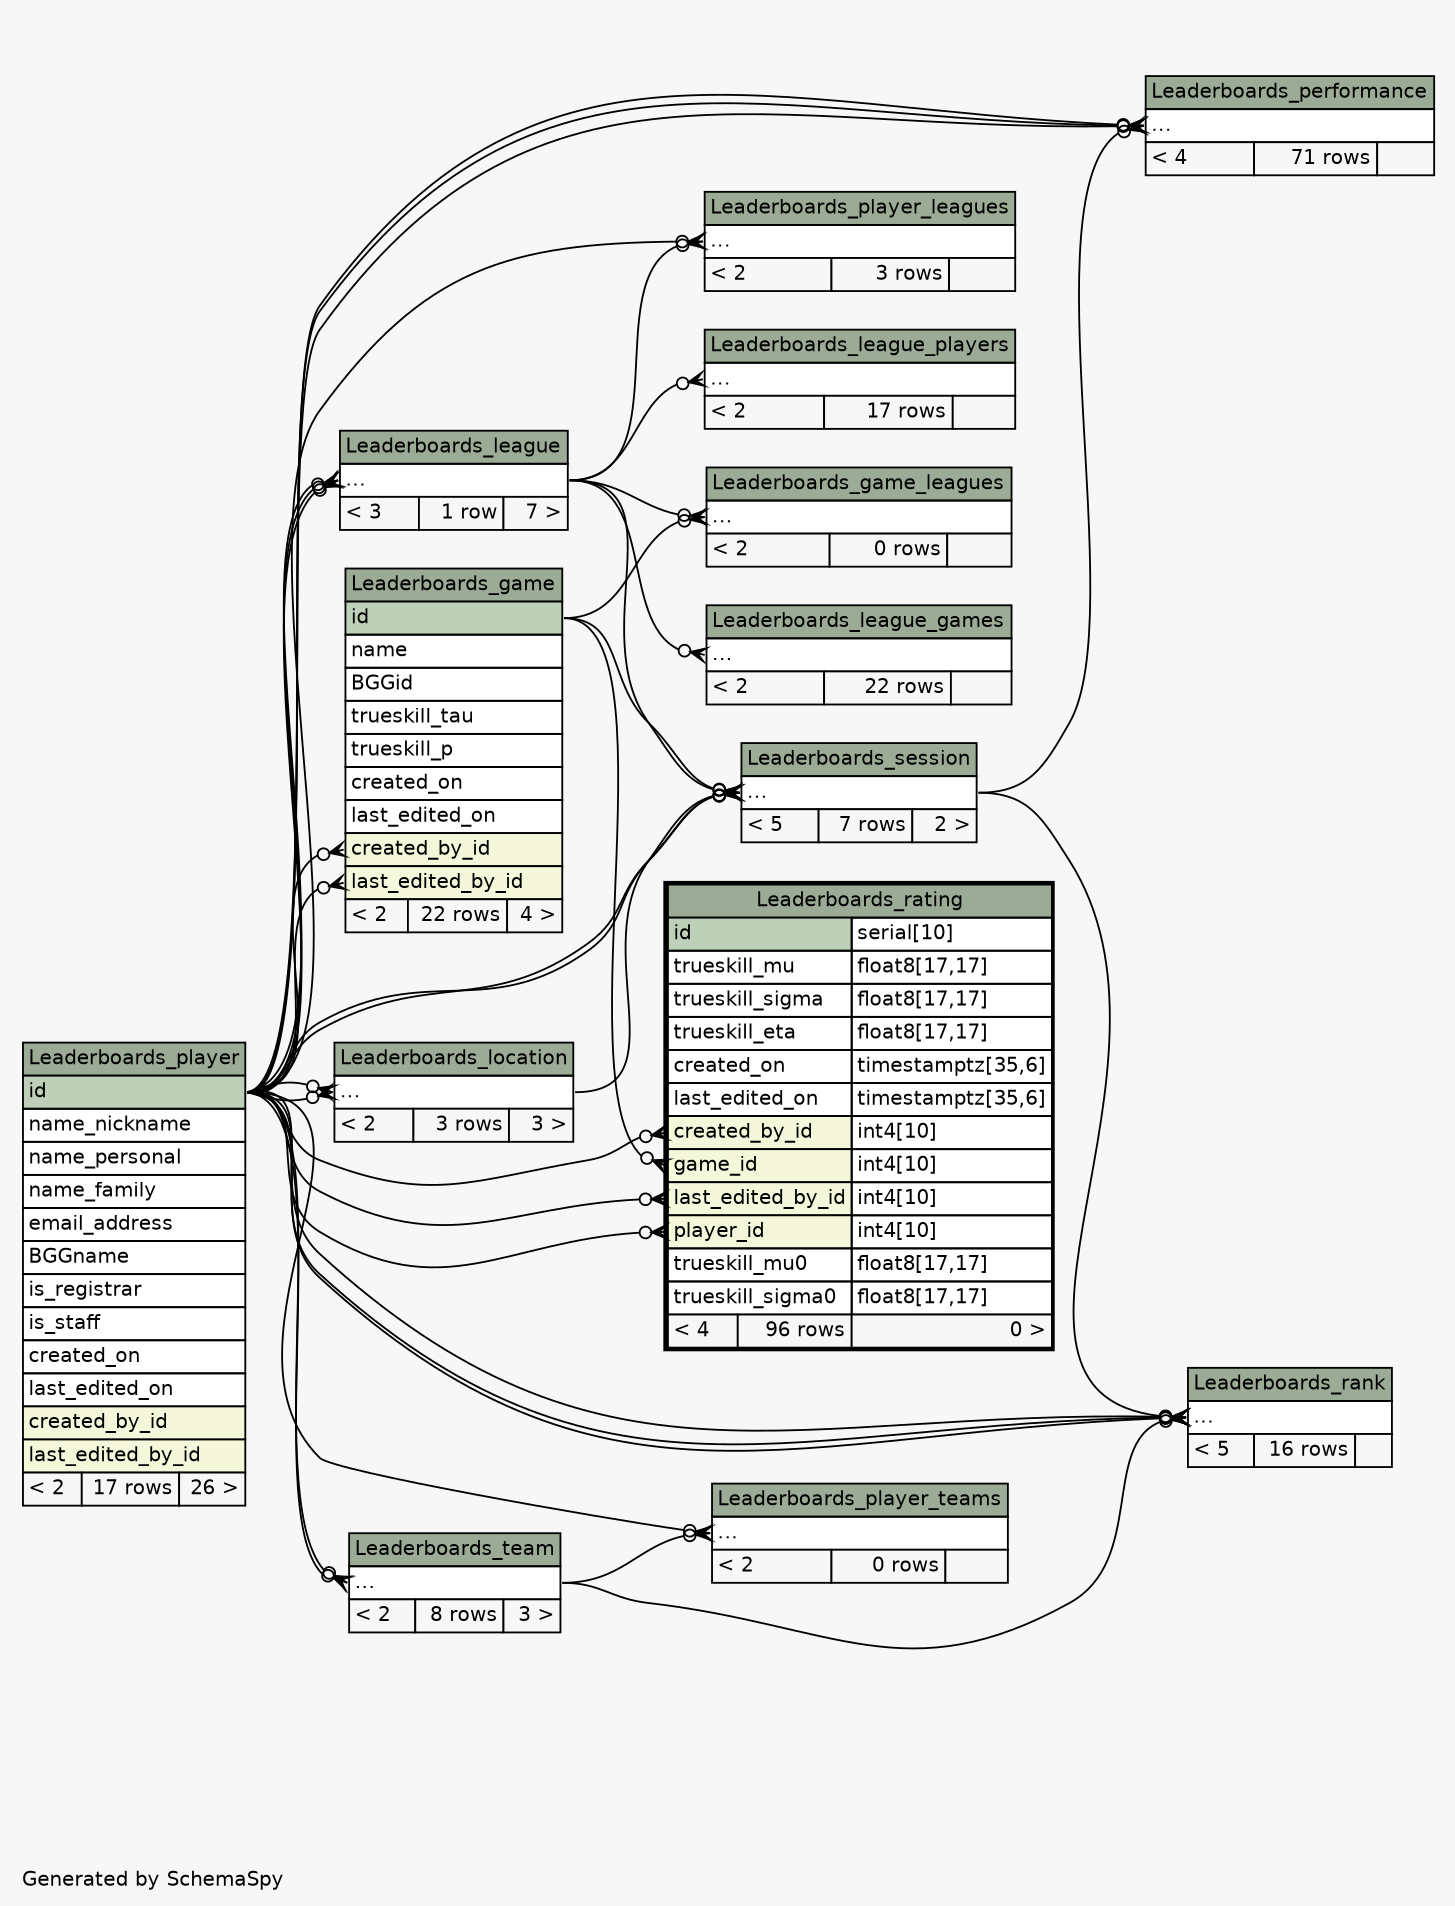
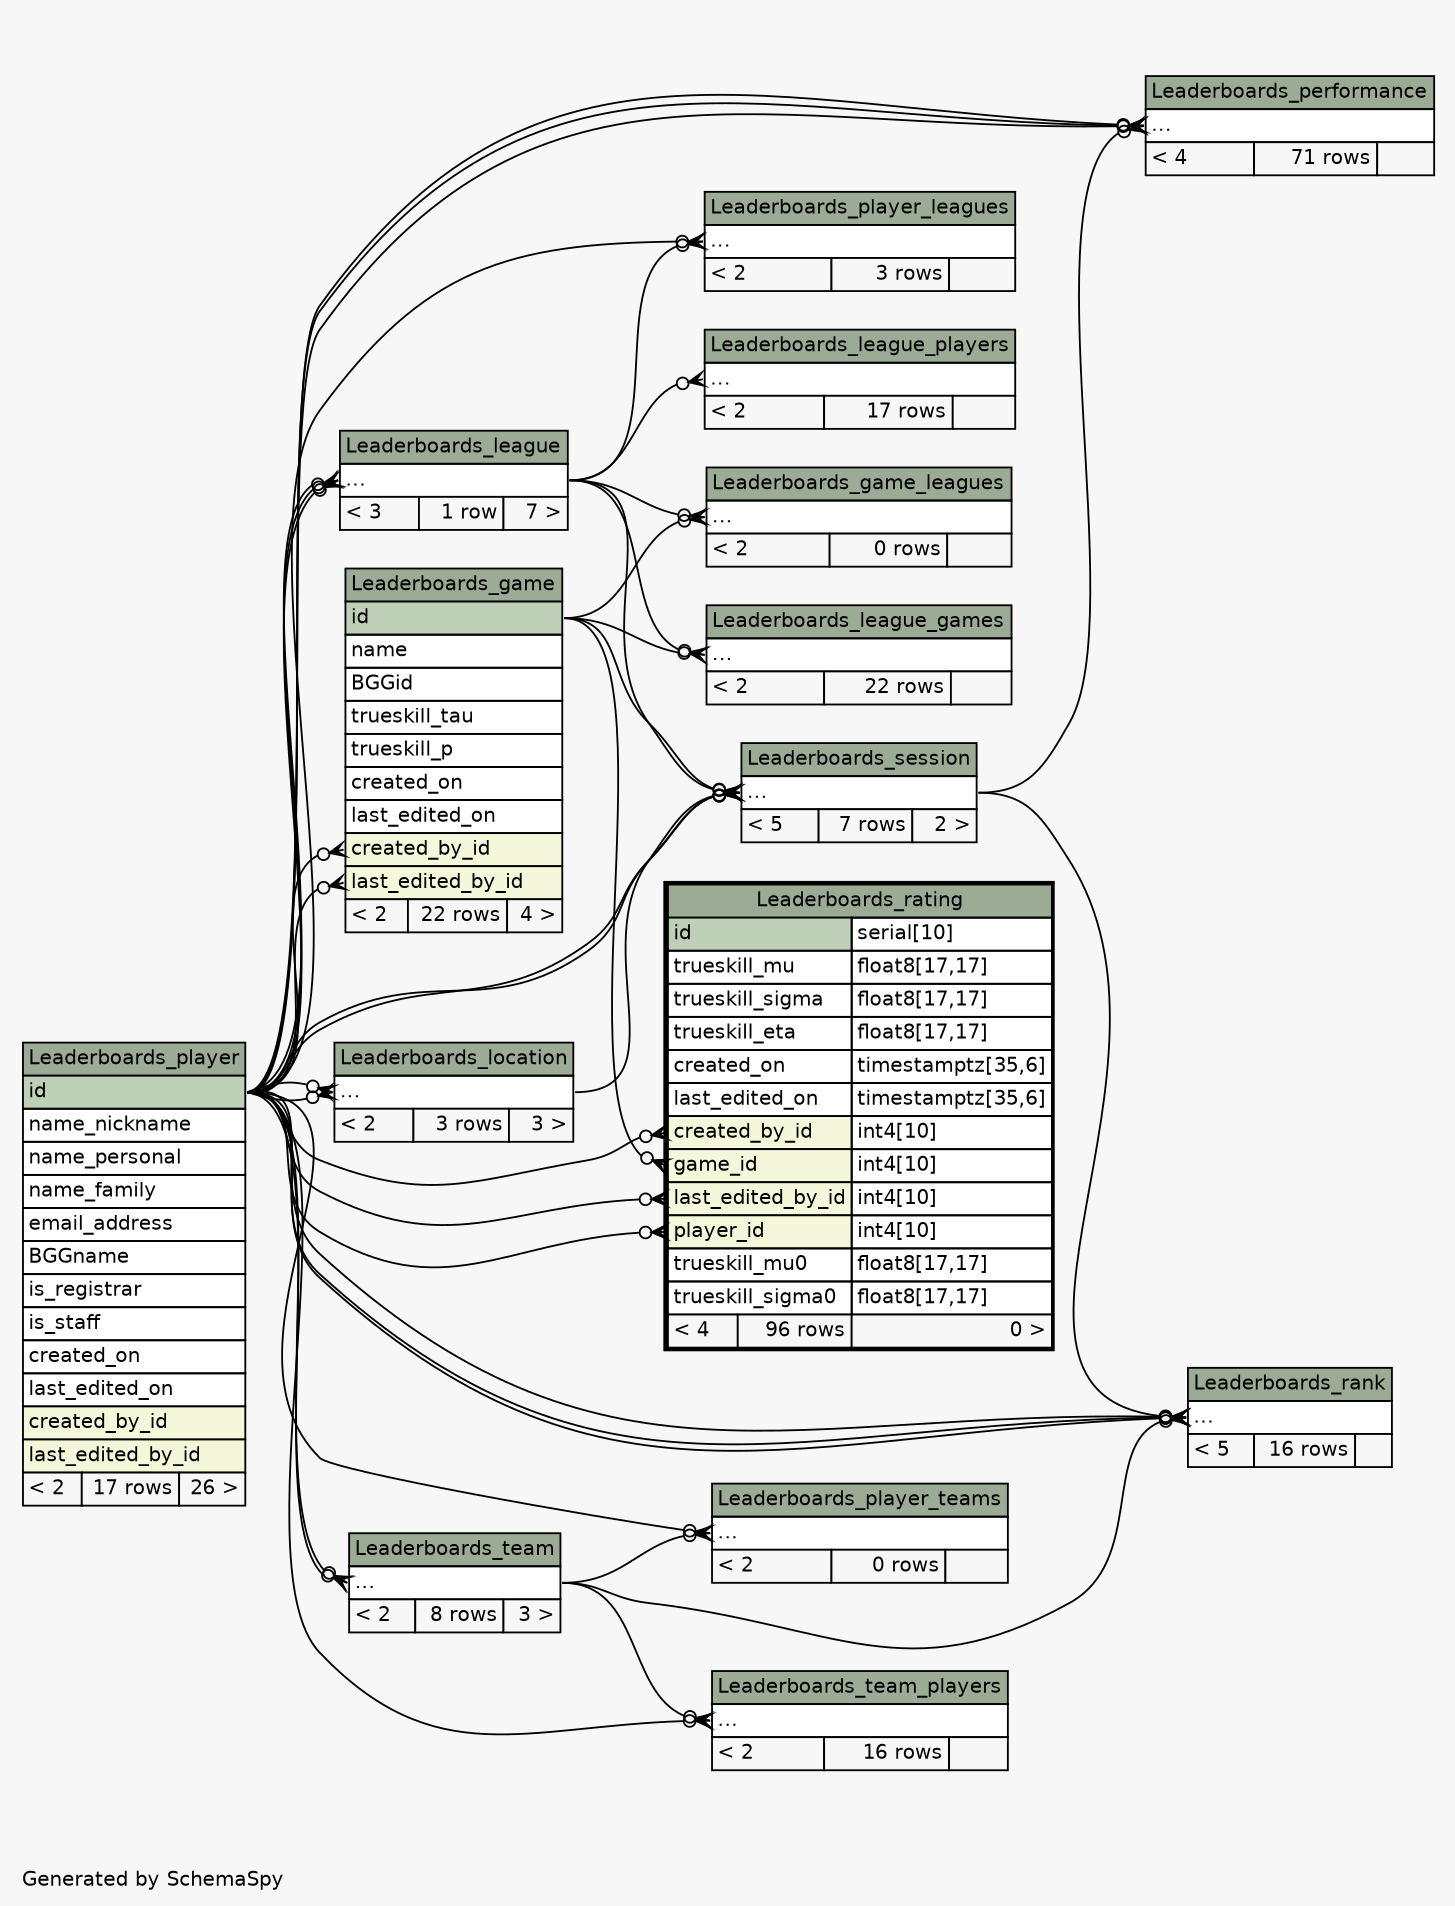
none -> (611, 626)
none -> (859, 1721)
